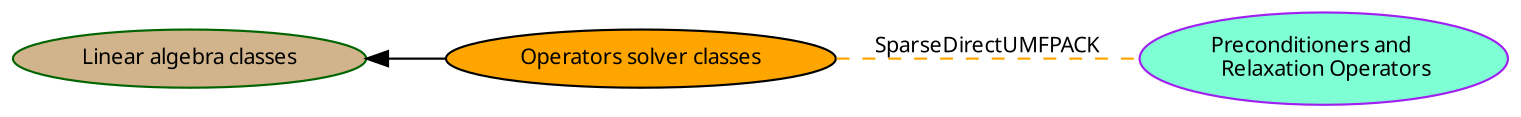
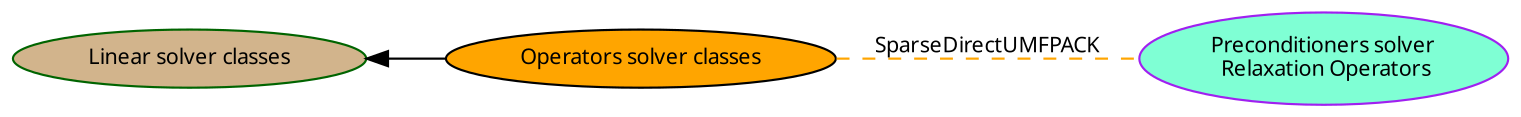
(190, 59) -> (190, 59)
(1324, 59) -> (1324, 59)
